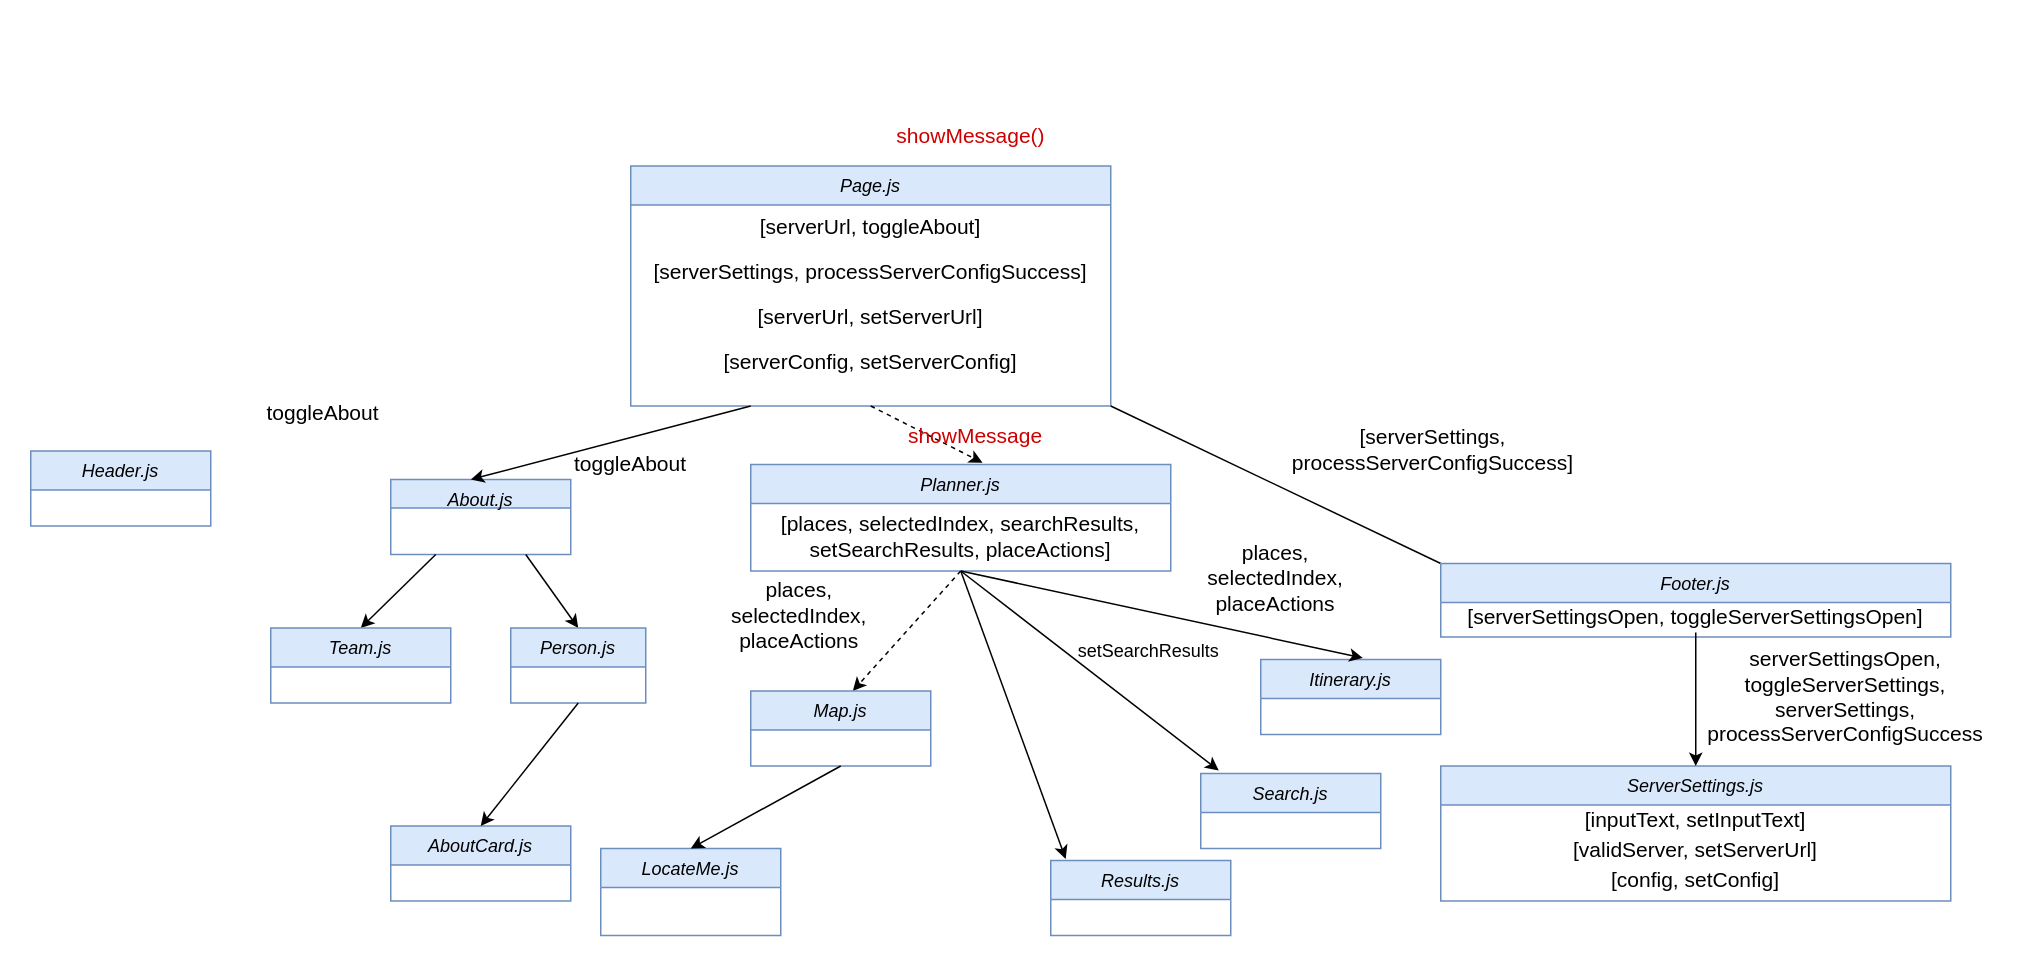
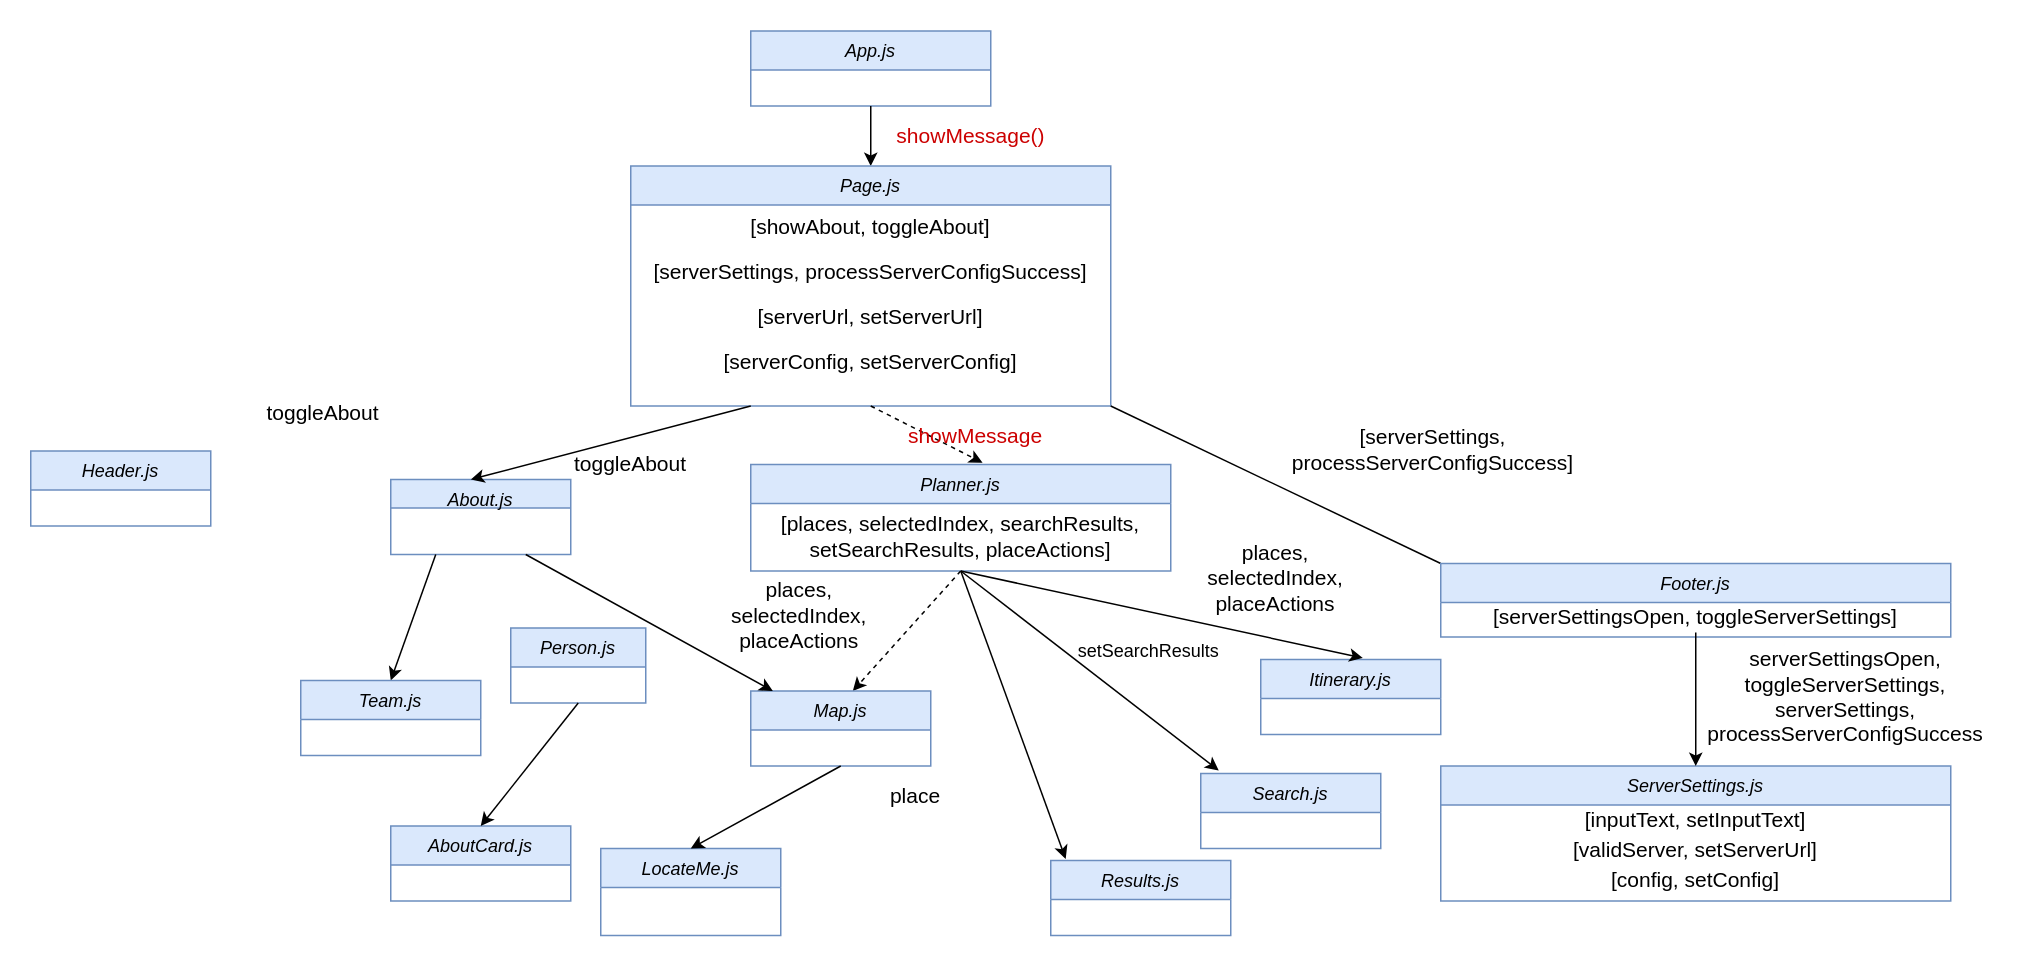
none -> (871, 68)
none -> (871, 132)
(871, 227) -> (871, 227)
(550, 588) -> (647, 621)
(1696, 617) -> (1696, 617)
(361, 665) -> (391, 718)
none -> (916, 796)
